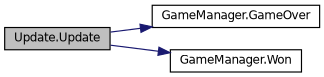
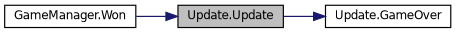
(236, 16) -> (388, 16)
(134, 48) -> (151, 16)
